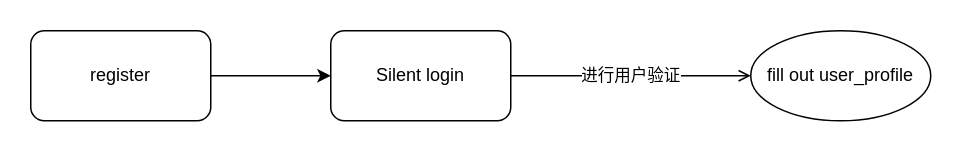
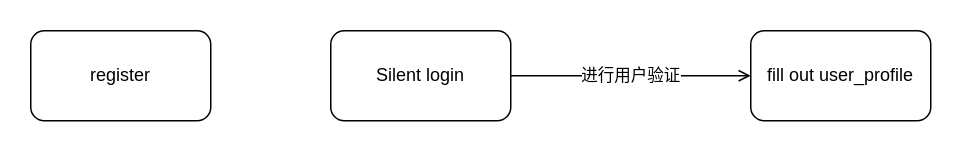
(266, 76) -> none
(841, 76) -> (841, 76)
